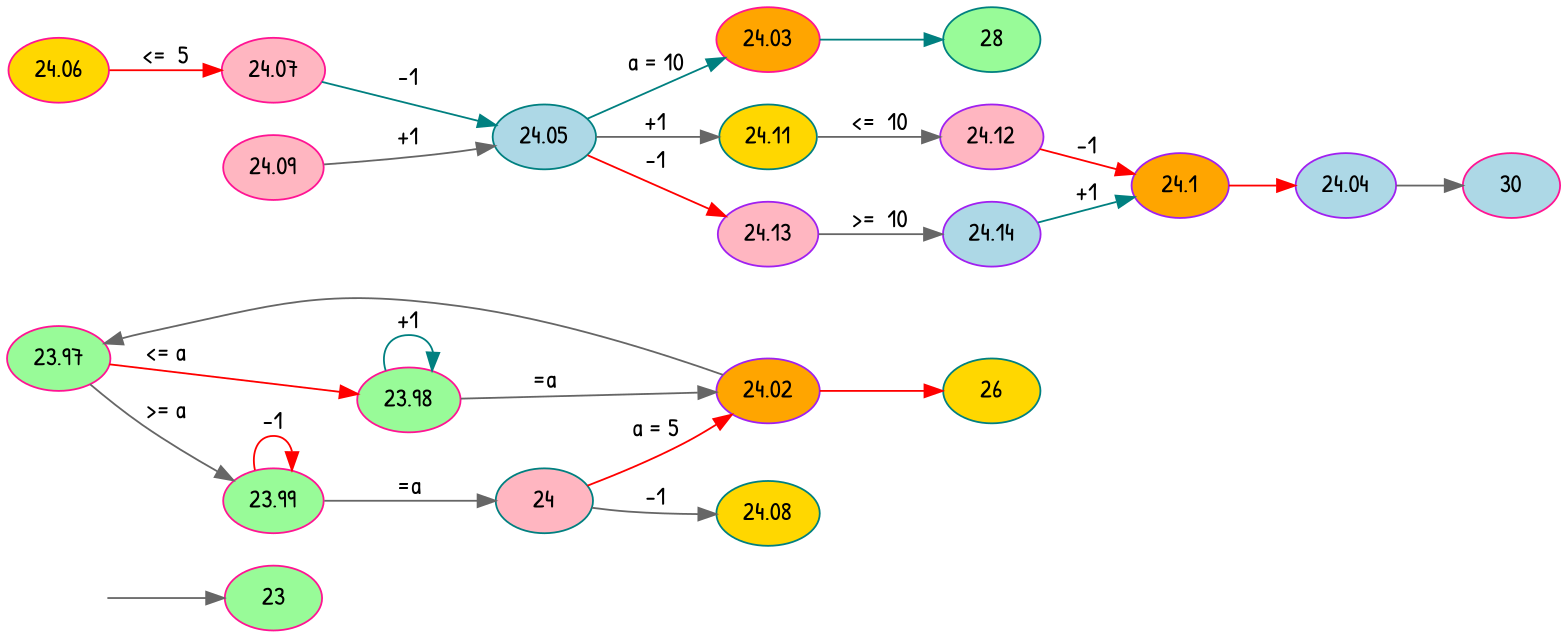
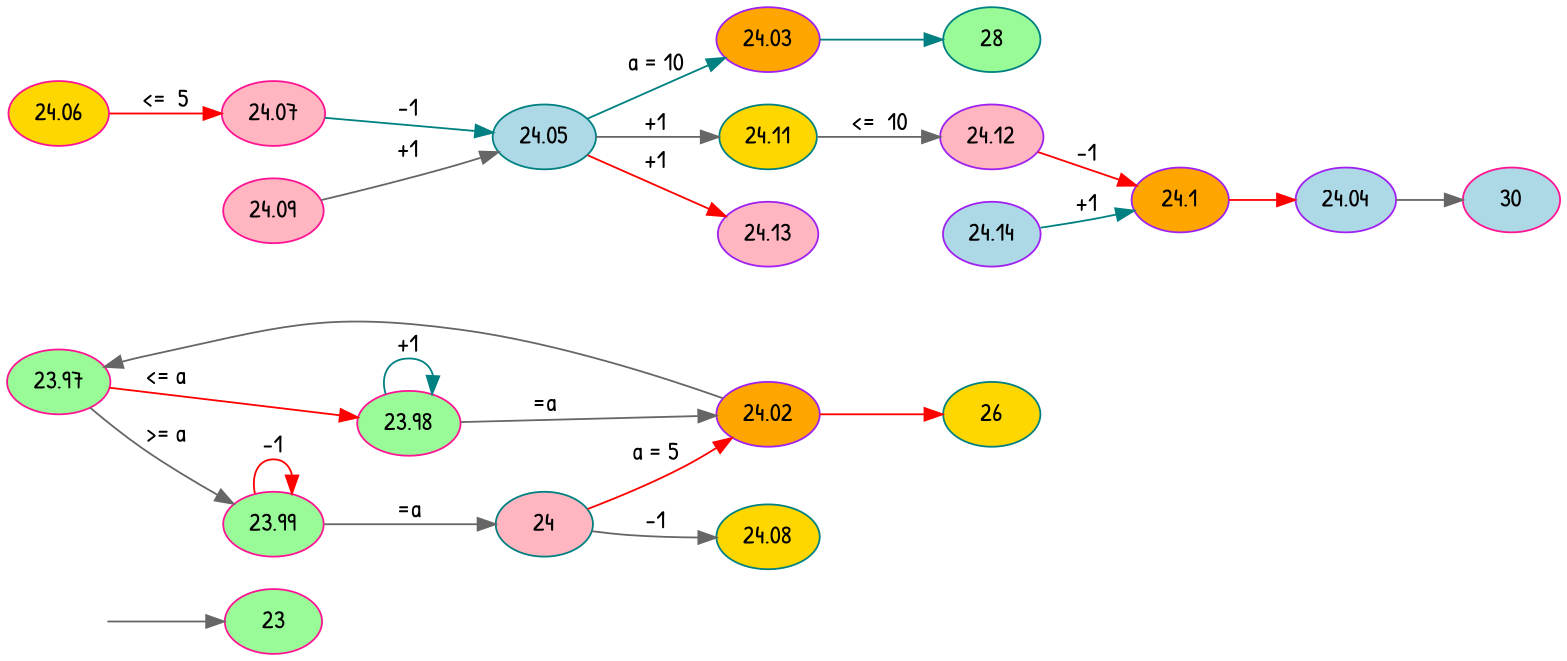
(768, 40) -> (768, 40)
(656, 161) -> (656, 161)
(871, 234) -> none
